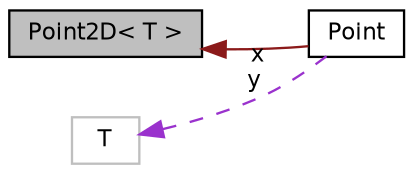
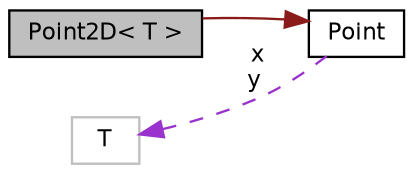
(267, 49) -> (244, 18)
